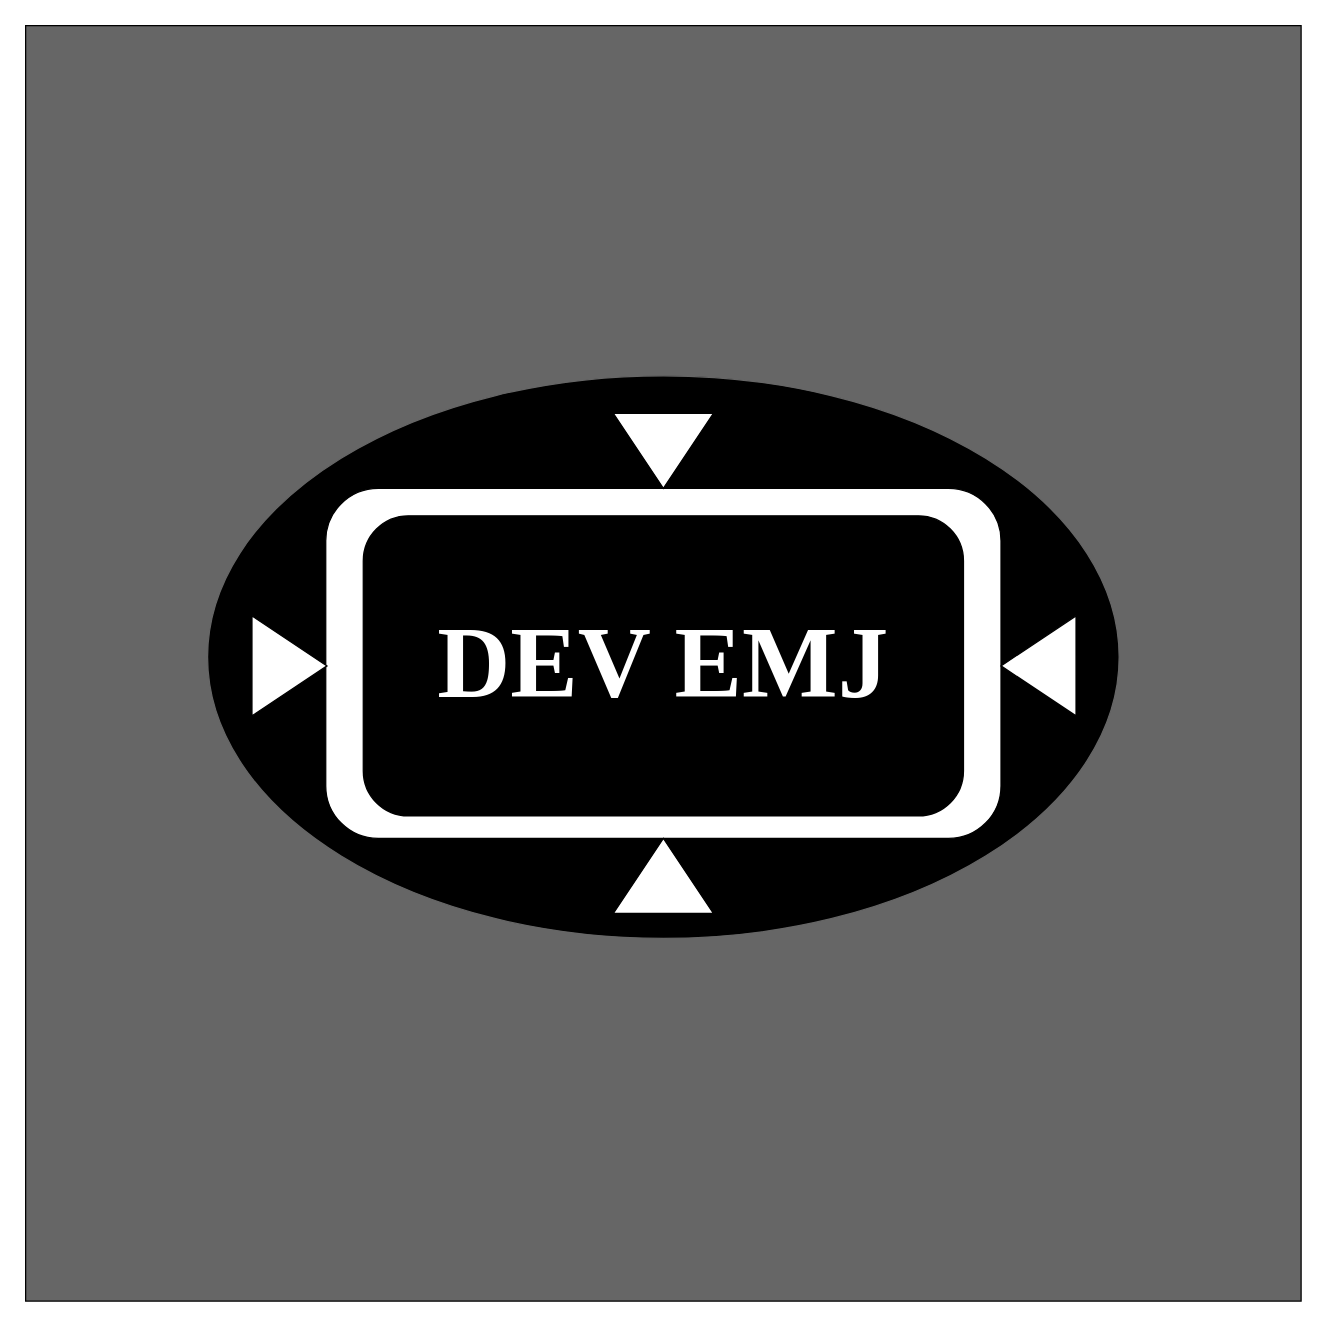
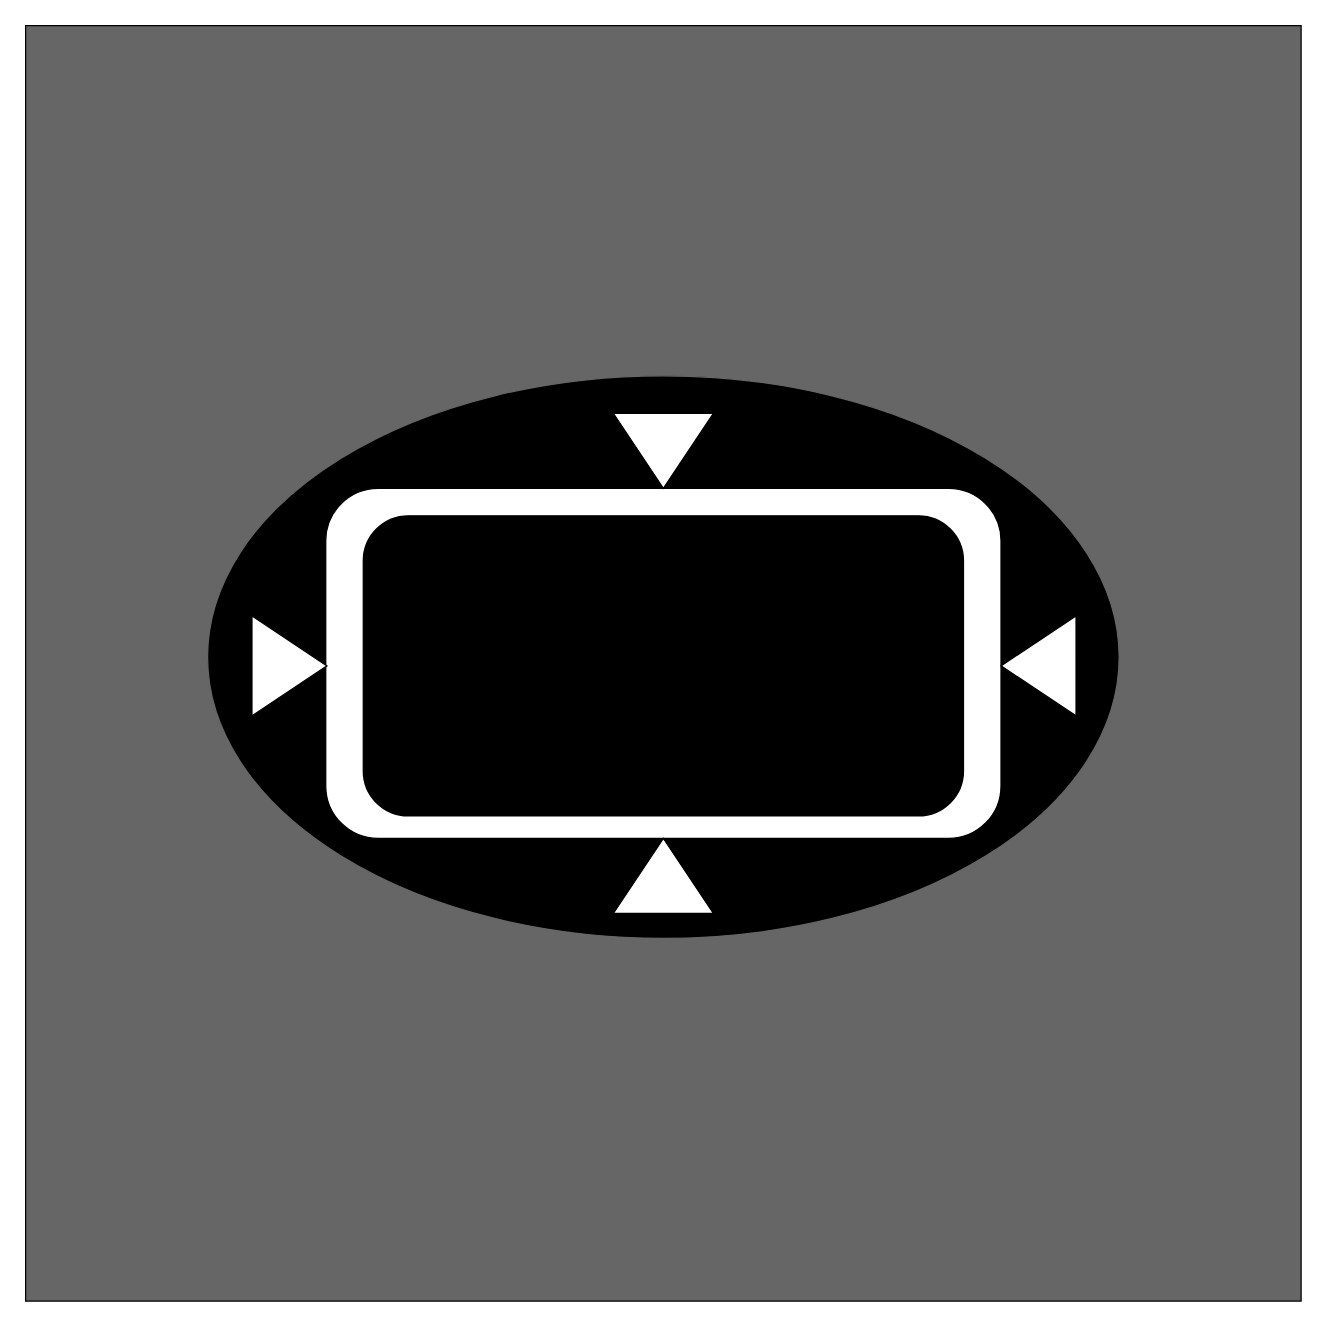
(663, 663) -> none
